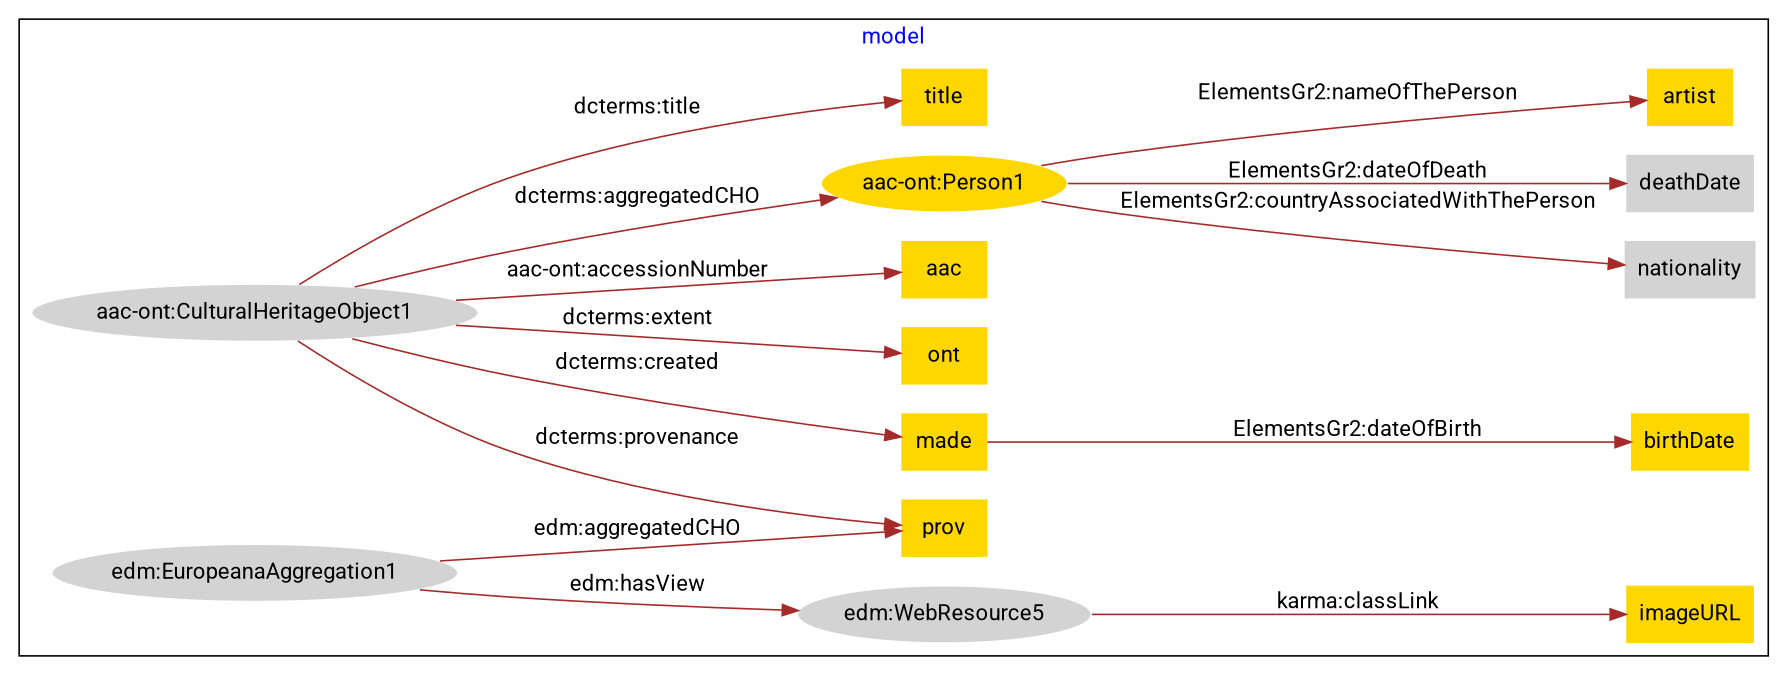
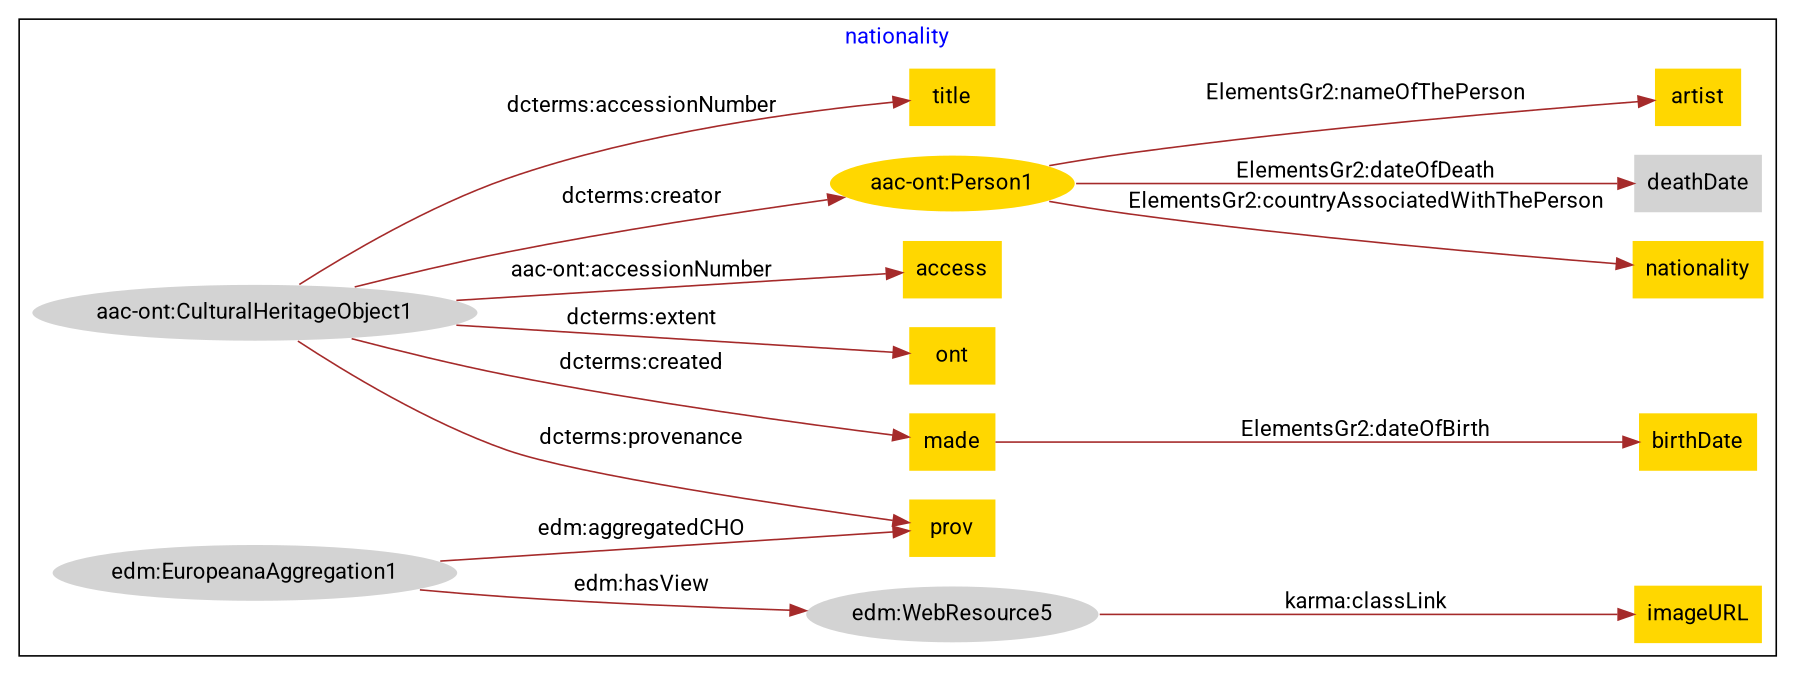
(894, 38) -> (898, 38)
(638, 108) -> (641, 106)
(638, 197) -> (641, 197)
(944, 270) -> (952, 270)
(1690, 270) -> (1698, 270)
